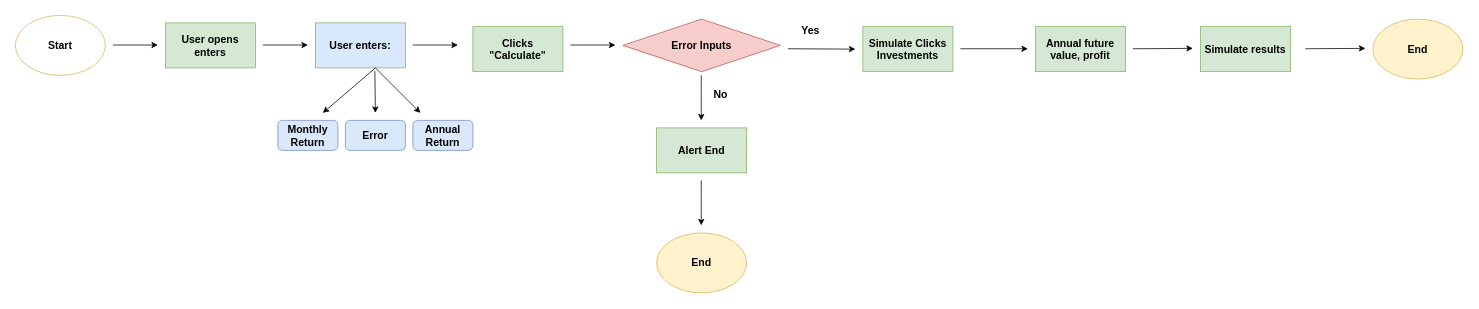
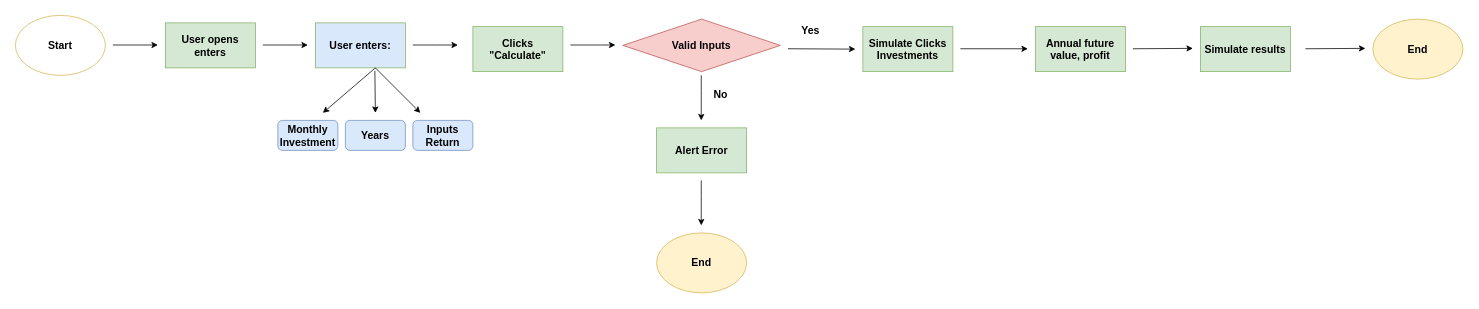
(702, 45) -> (702, 45)
(308, 135) -> (308, 135)
(375, 135) -> (375, 135)
(443, 135) -> (443, 135)
(702, 150) -> (702, 150)
